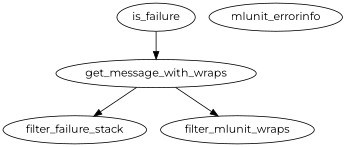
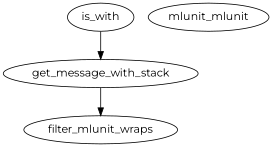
(156, 17) -> (101, 17)
(276, 17) -> (209, 17)
(156, 74) -> (101, 74)
(75, 130) -> none
